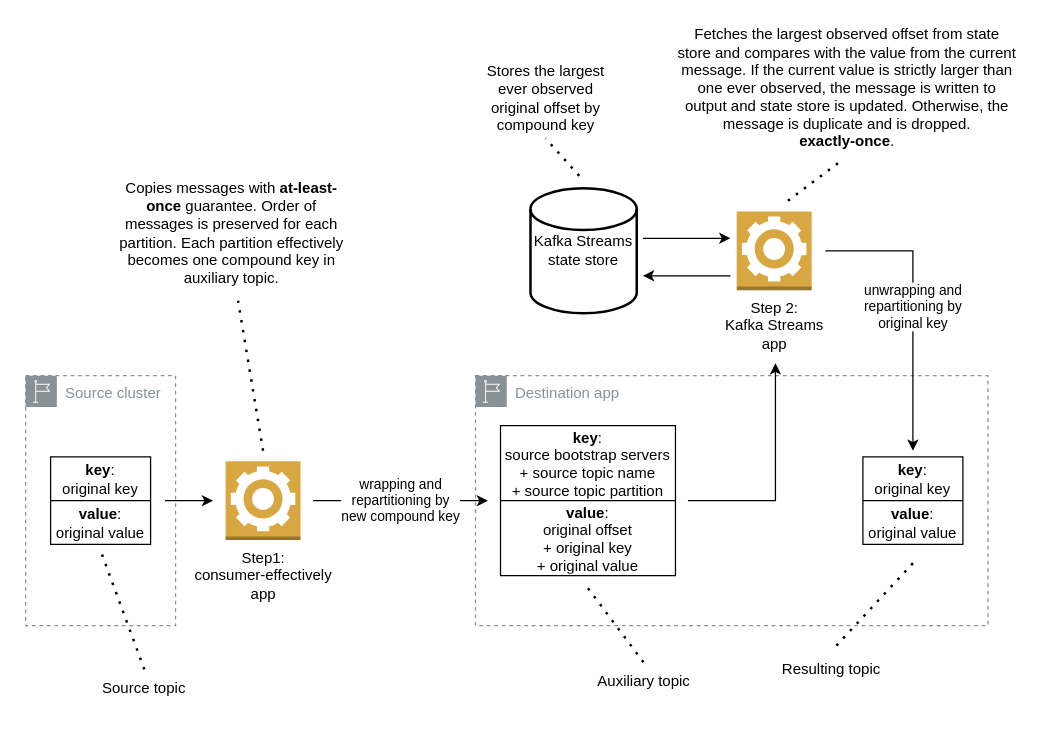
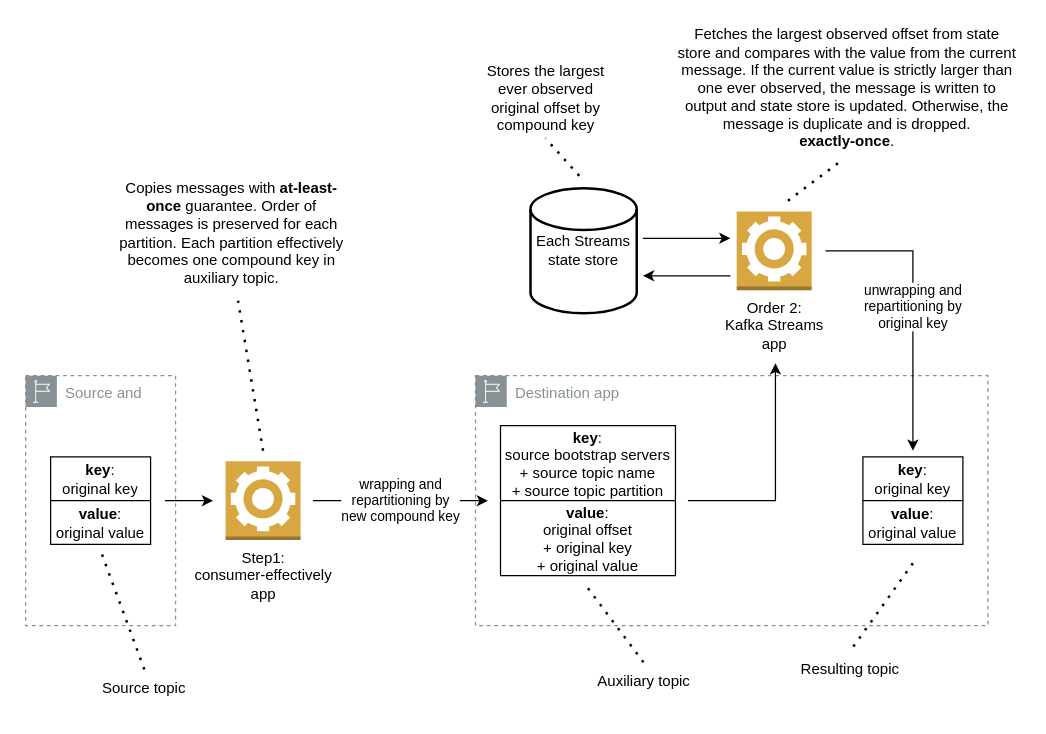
(584, 251) -> (584, 251)
(775, 326) -> (775, 326)
(121, 393) -> (106, 393)
(832, 669) -> (851, 669)
